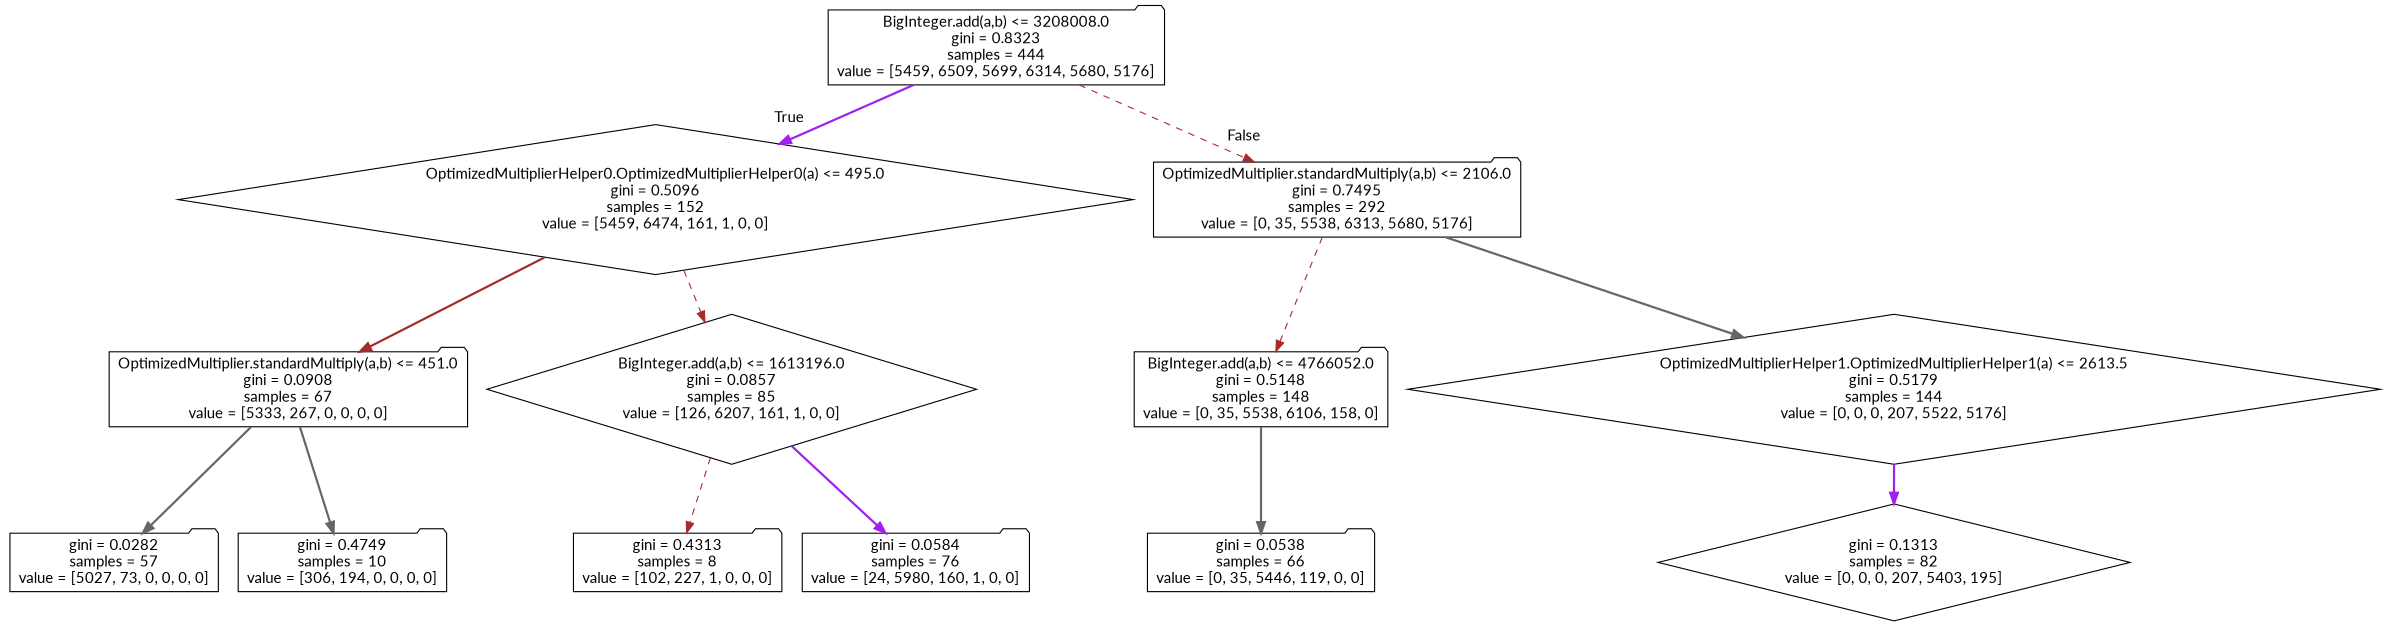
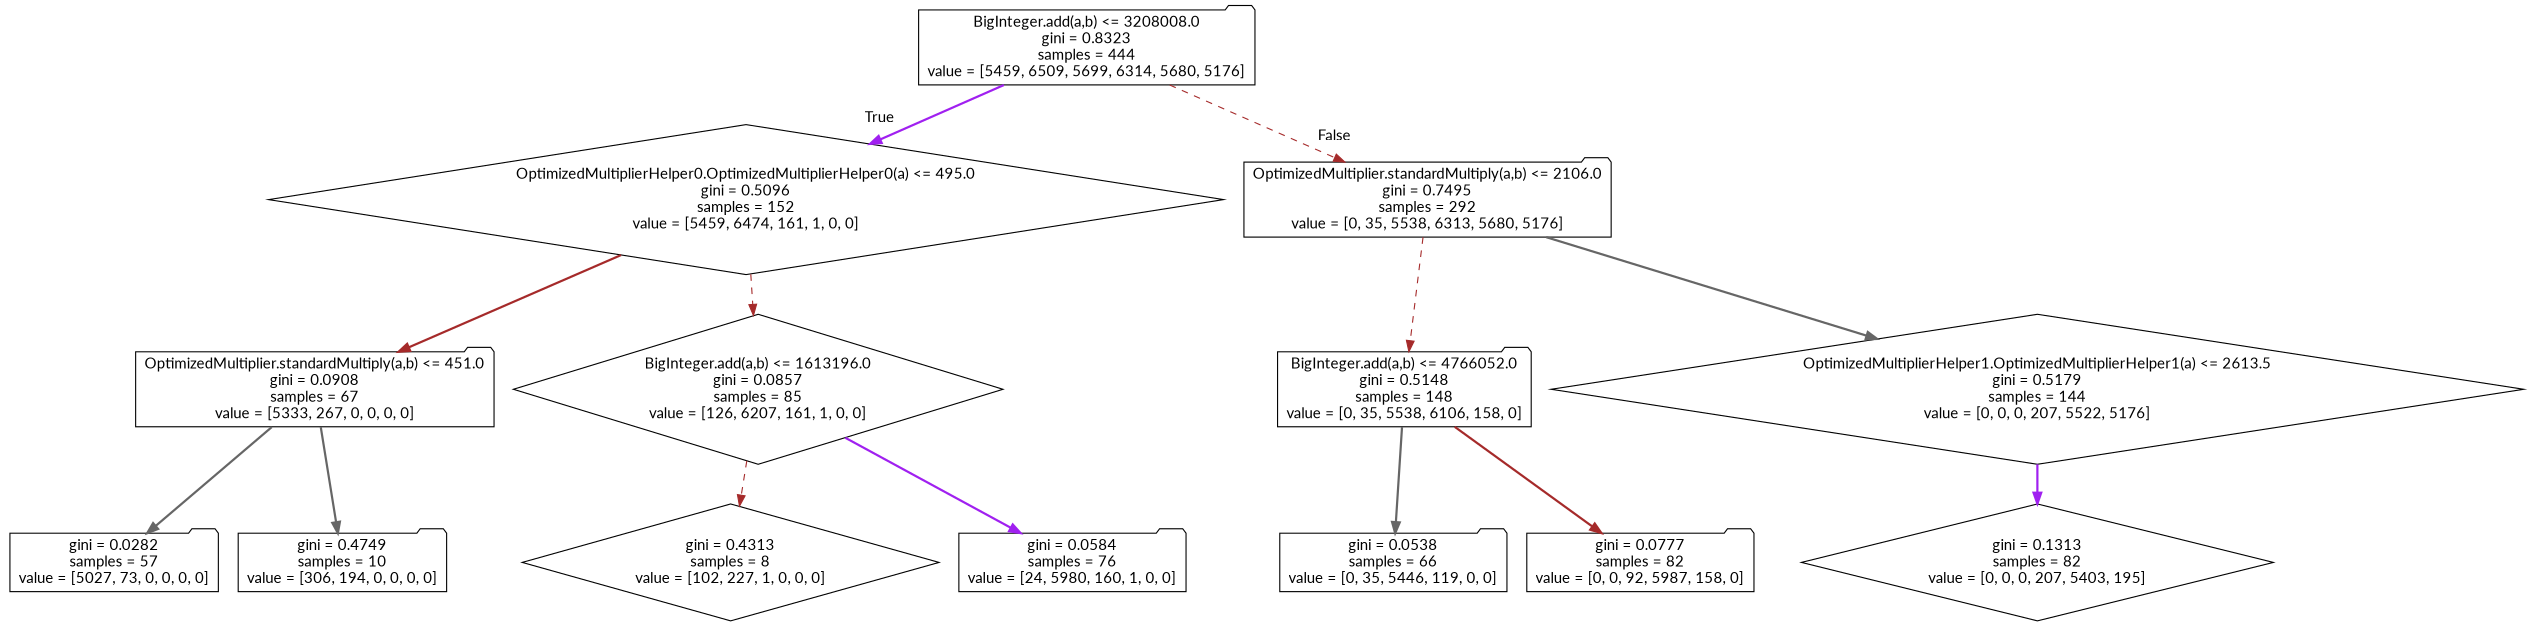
(678, 562) -> (731, 562)
none -> (1640, 562)
